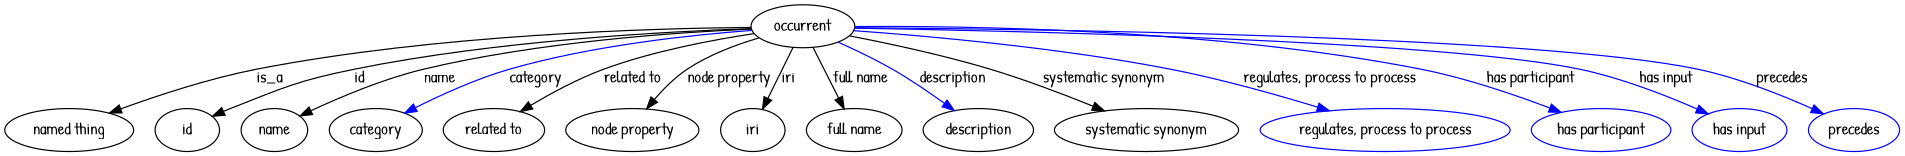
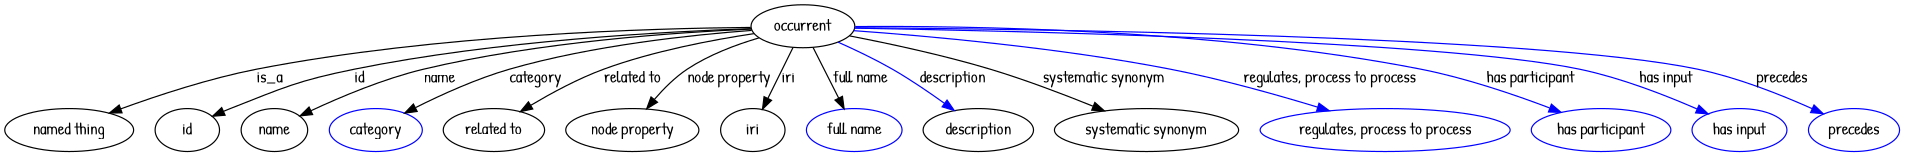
(580, 53) -> (580, 53)
(376, 130) -> (376, 130)
(854, 130) -> (854, 130)
